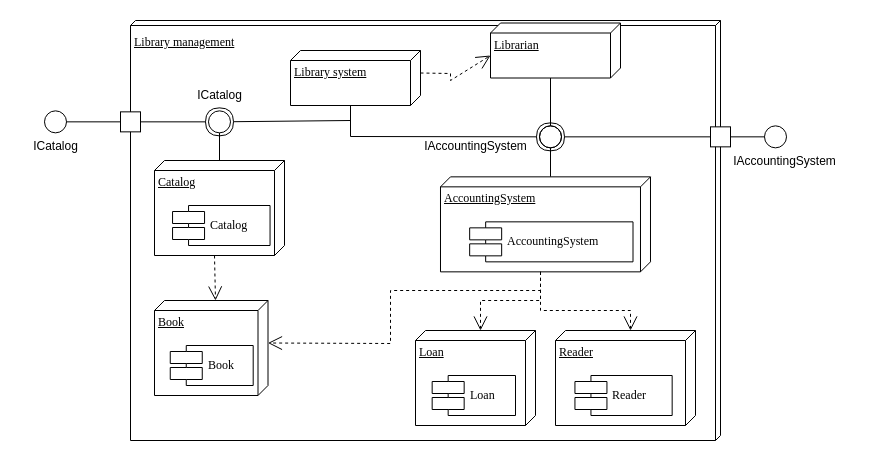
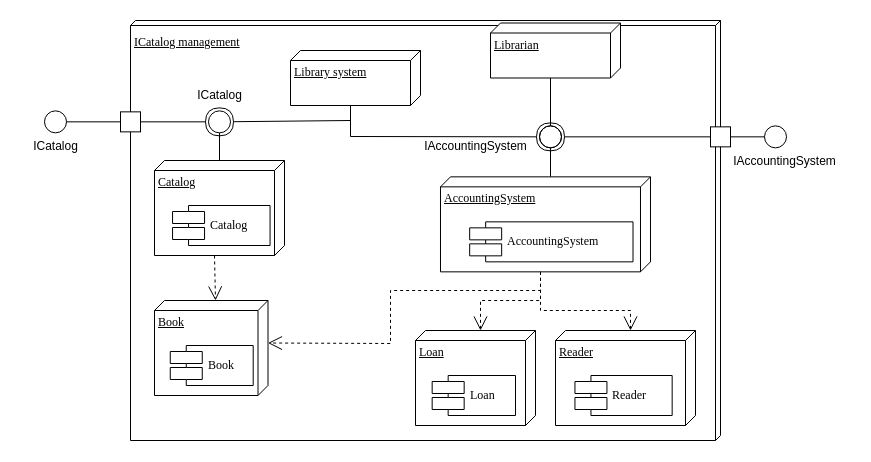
(192, 43) -> (195, 43)
(453, 79) -> none
